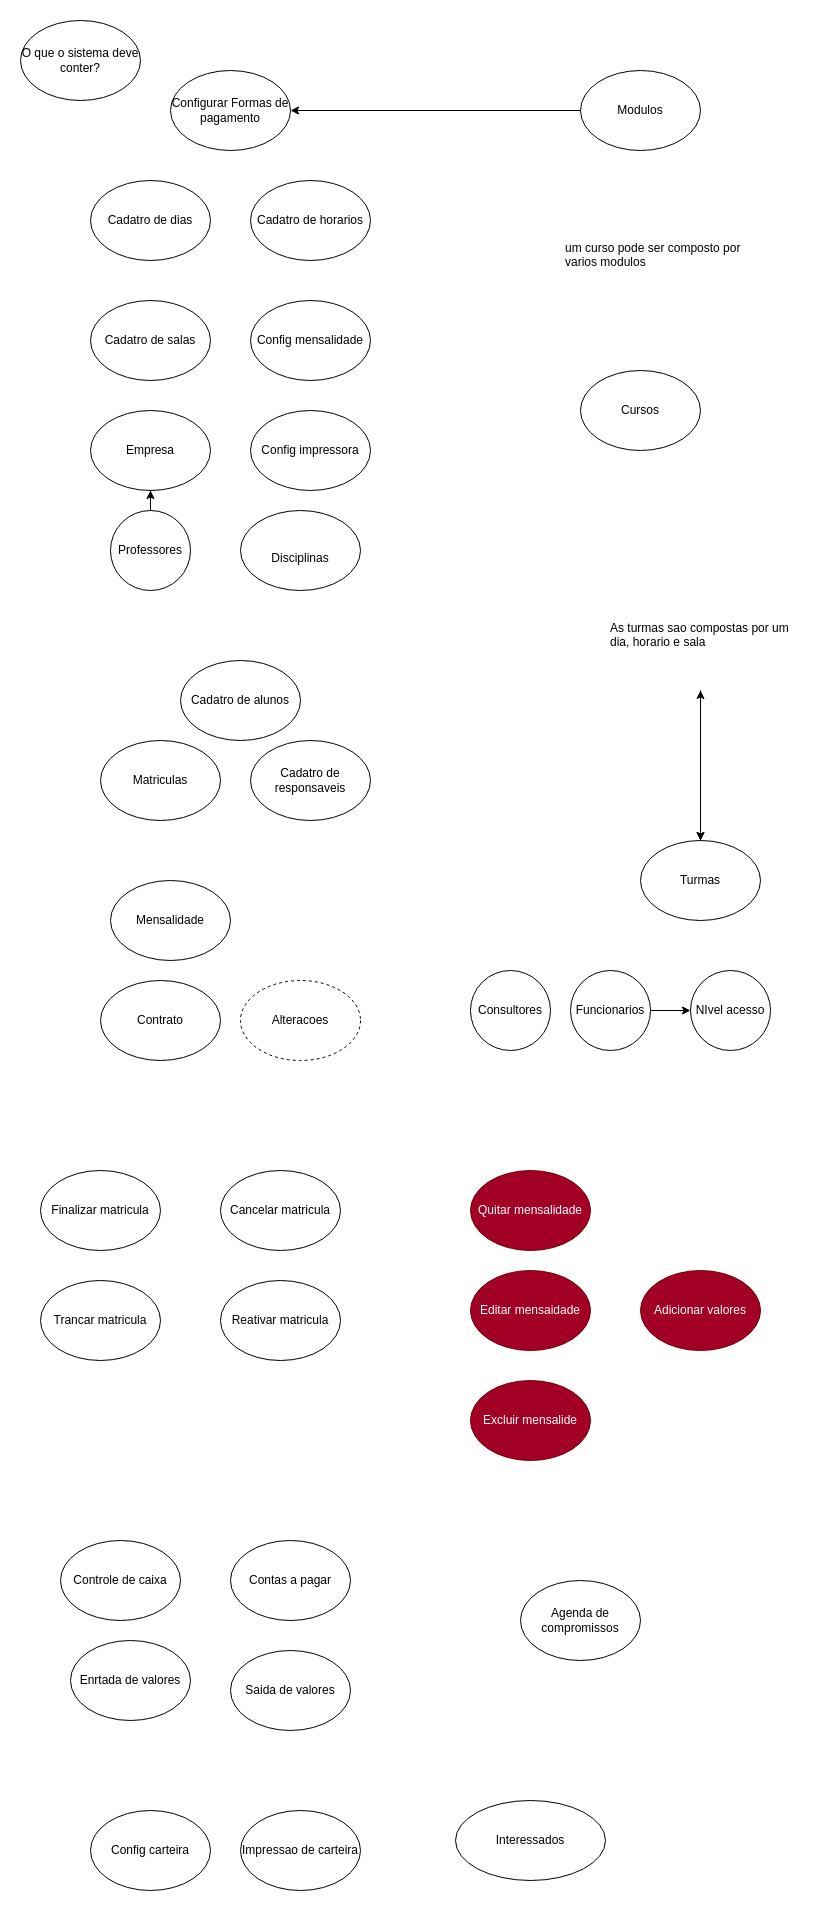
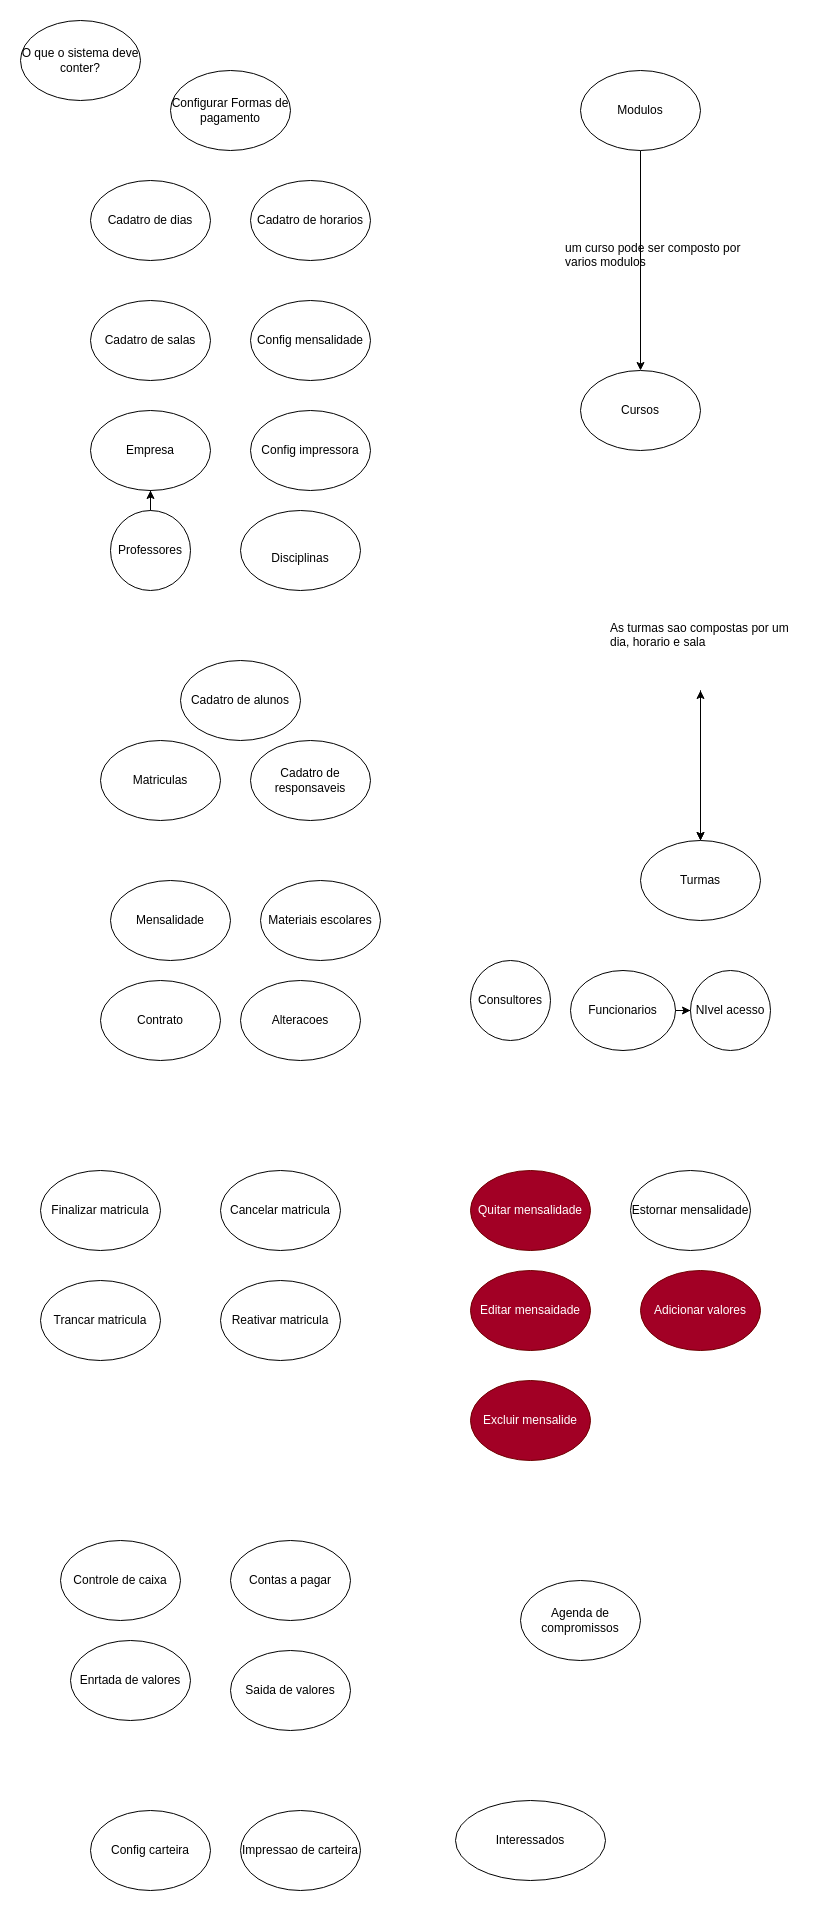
(439, 111) -> (641, 257)
none -> (321, 921)
(511, 1011) -> (511, 1001)
(611, 1011) -> (623, 1011)
(301, 1021) -> (301, 1021)
none -> (691, 1211)
